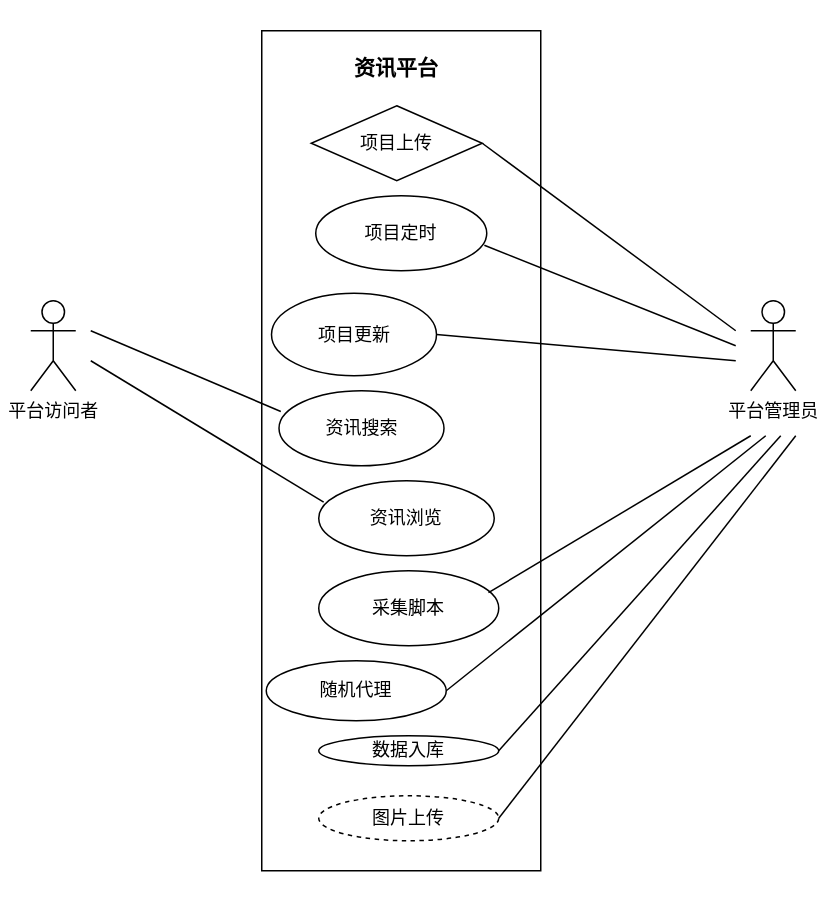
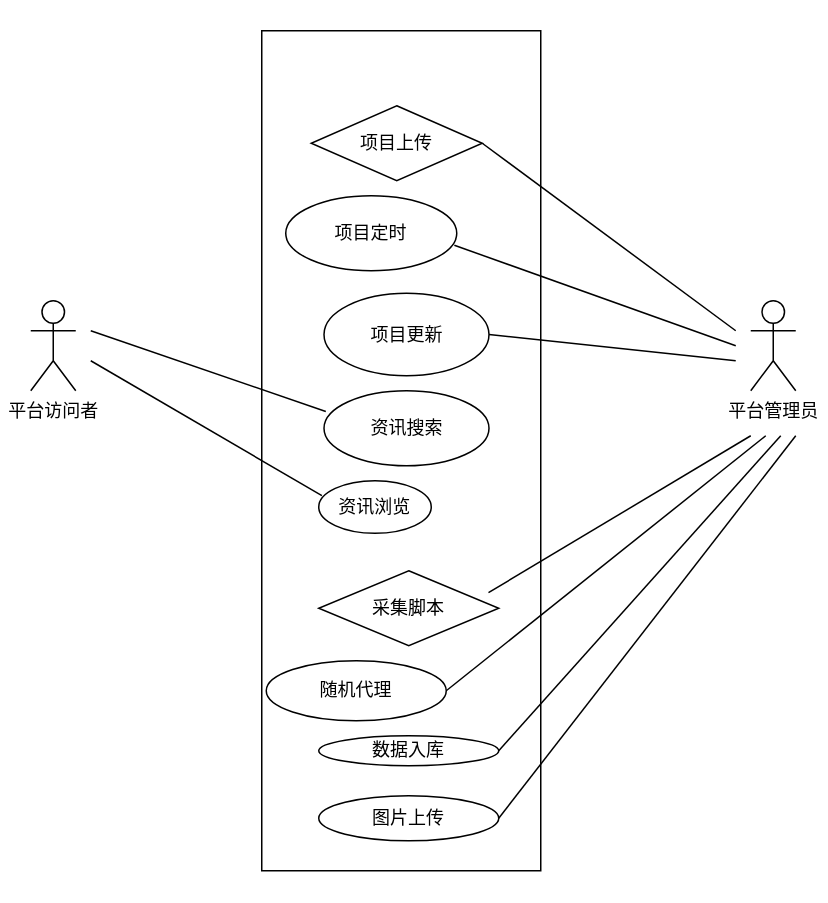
(397, 68) -> none
(401, 233) -> (371, 233)
(354, 335) -> (407, 335)
(362, 428) -> (407, 428)
(407, 518) -> (375, 507)
(409, 608) -> (409, 608)
(409, 818) -> (409, 818)
